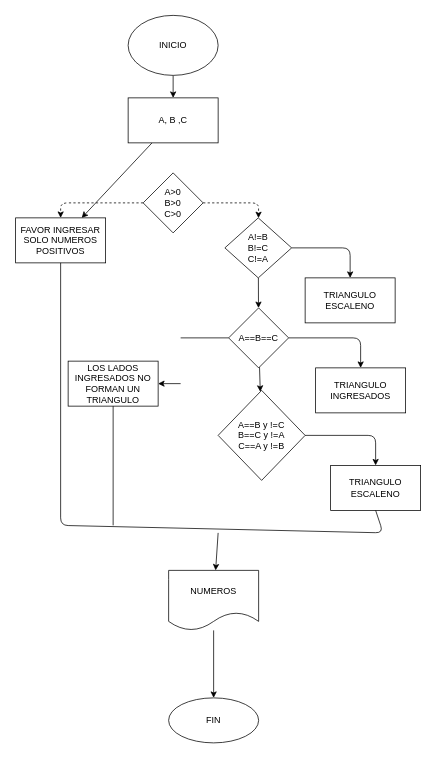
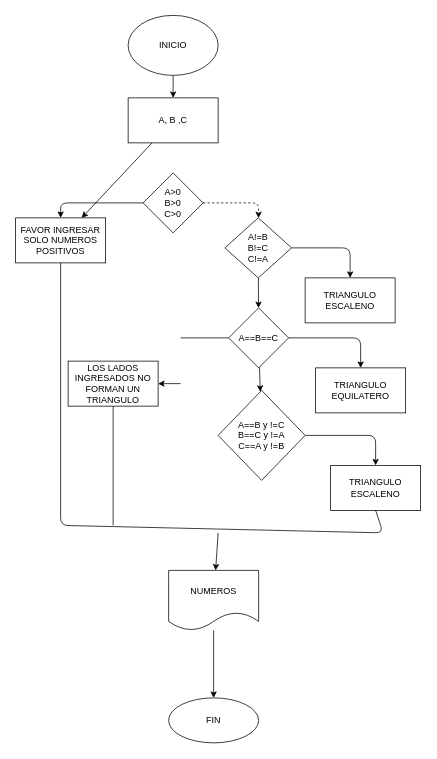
(98, 203) -> (98, 203)
(360, 390) -> (360, 390)
